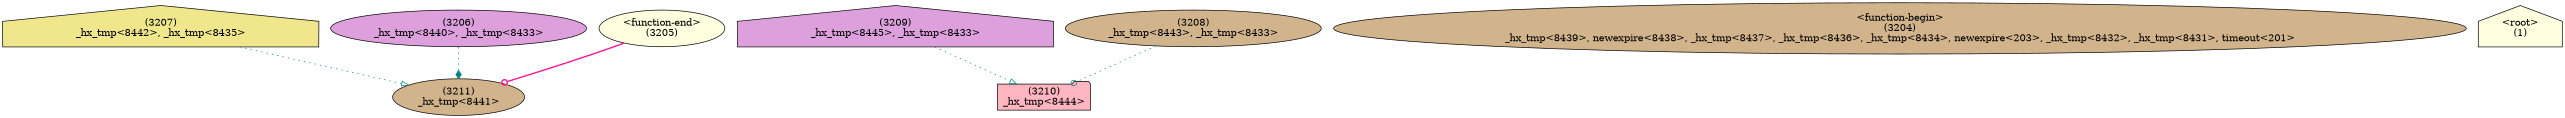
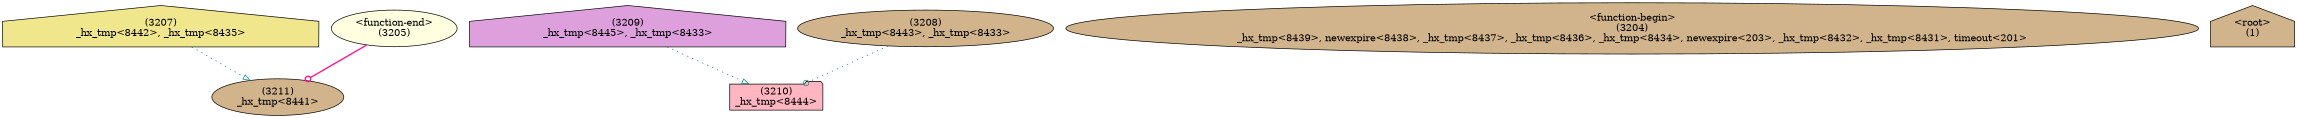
(459, 28) -> none
(2520, 28) -> (2253, 28)
